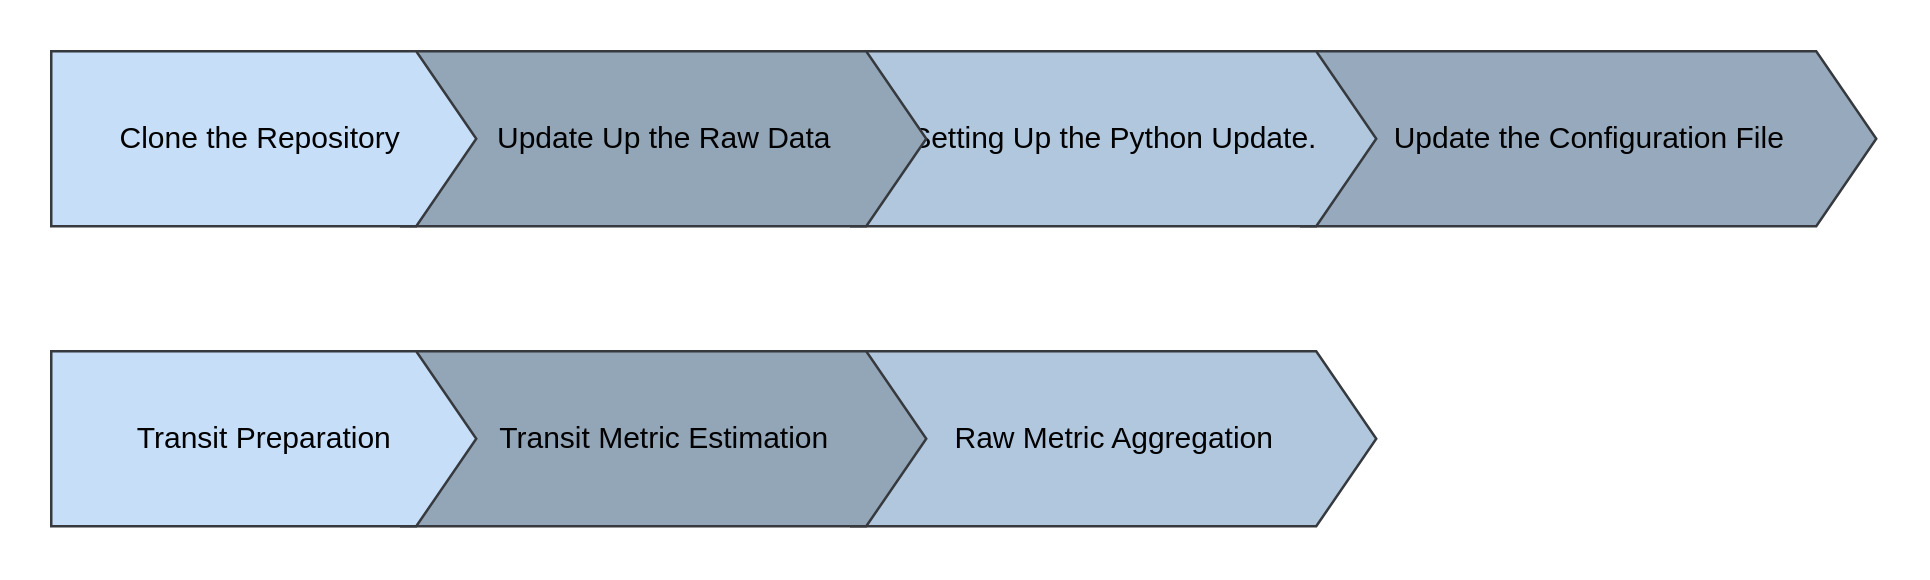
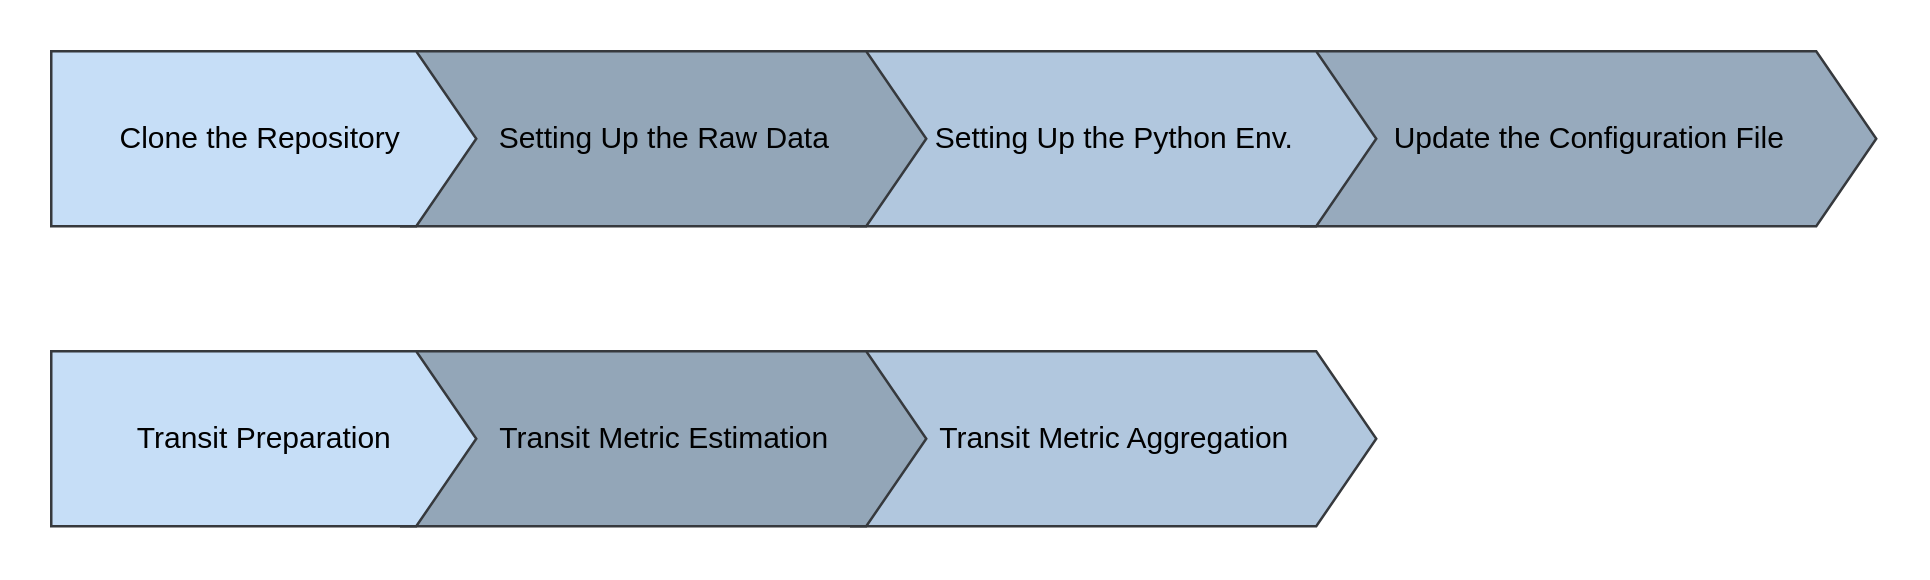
(665, 139) -> (665, 139)
(1115, 139) -> (1115, 139)
(1115, 439) -> (1115, 439)
